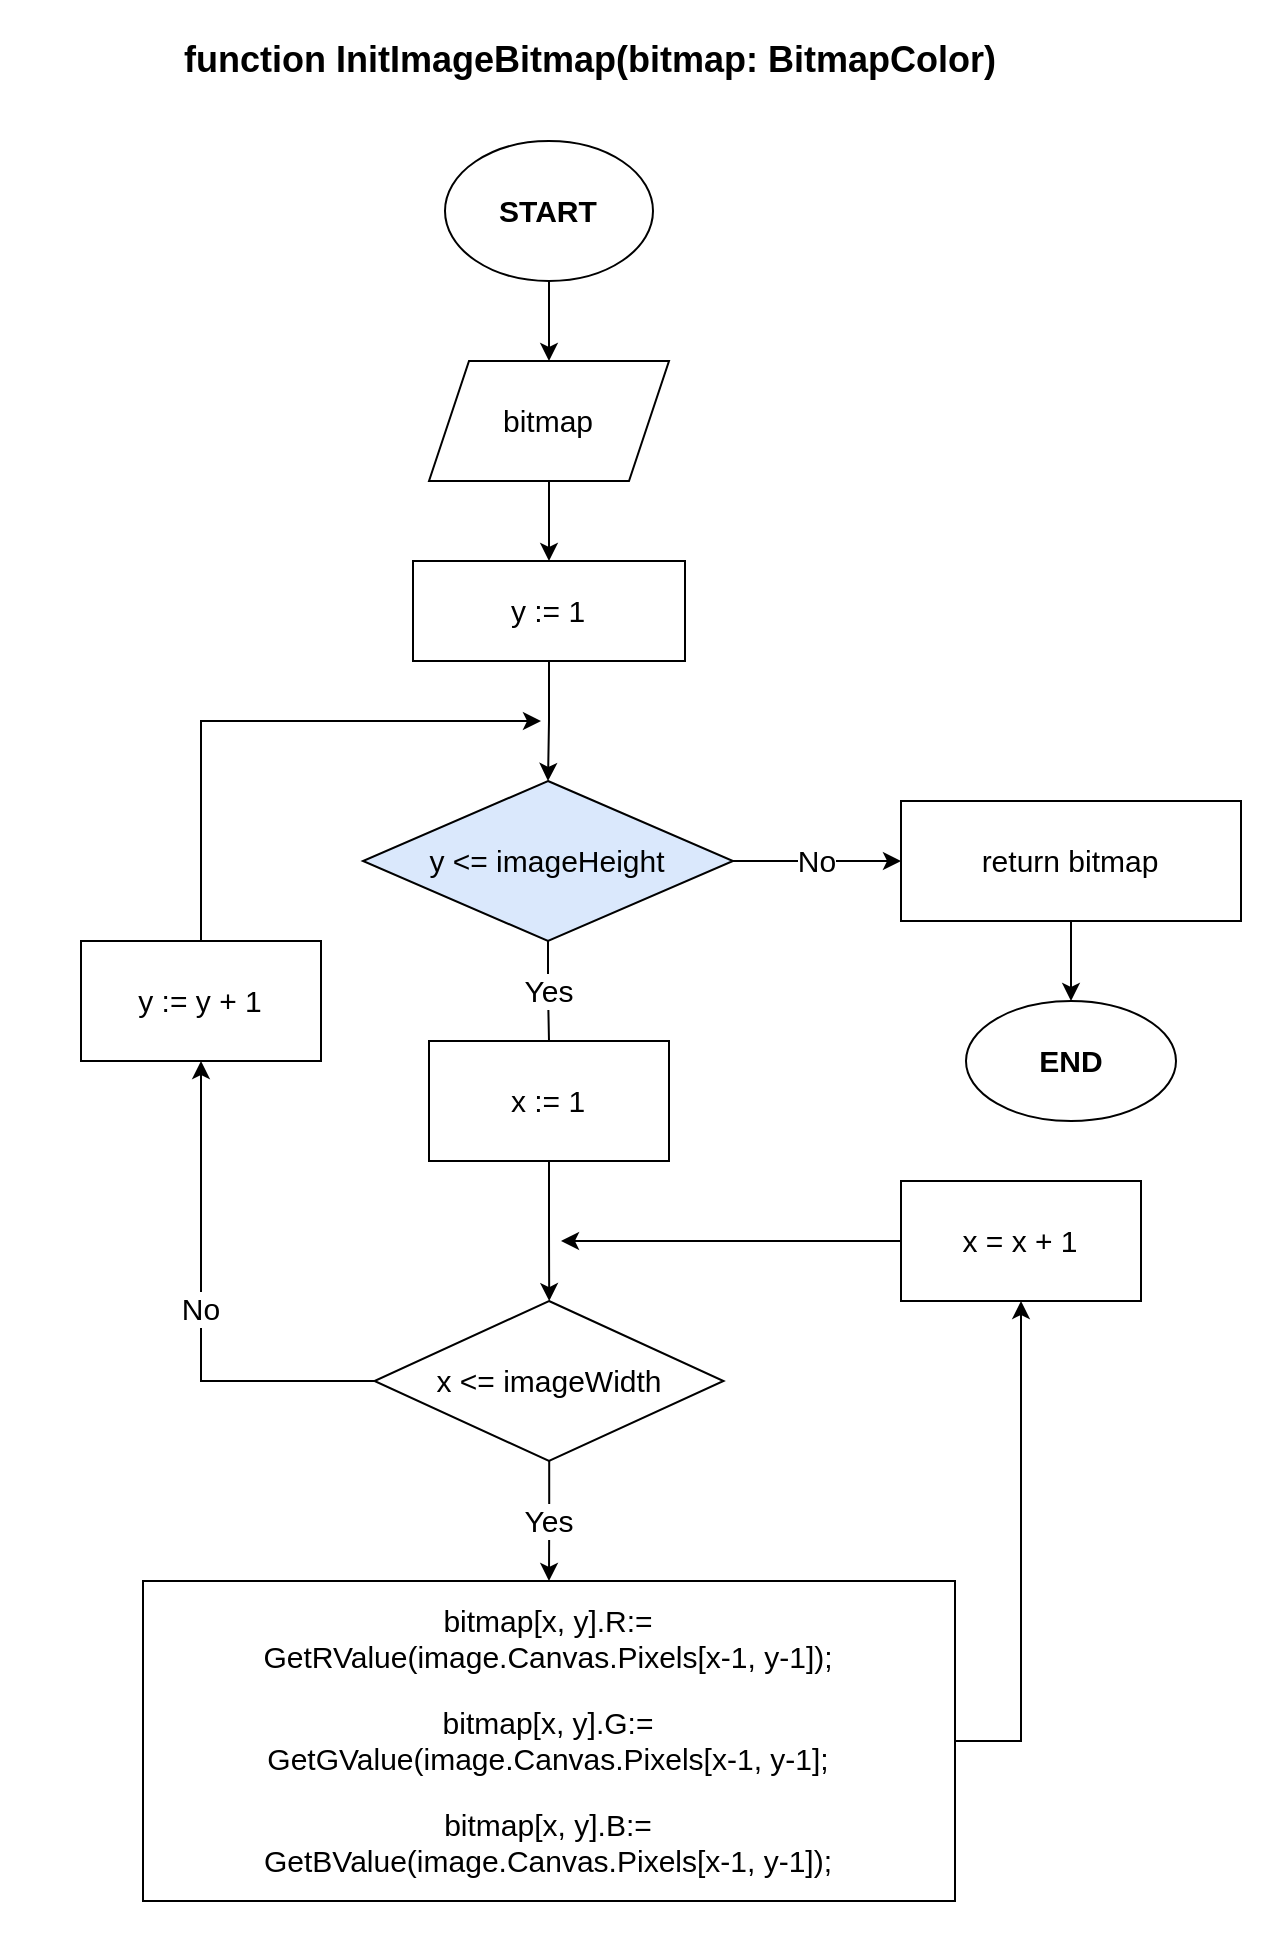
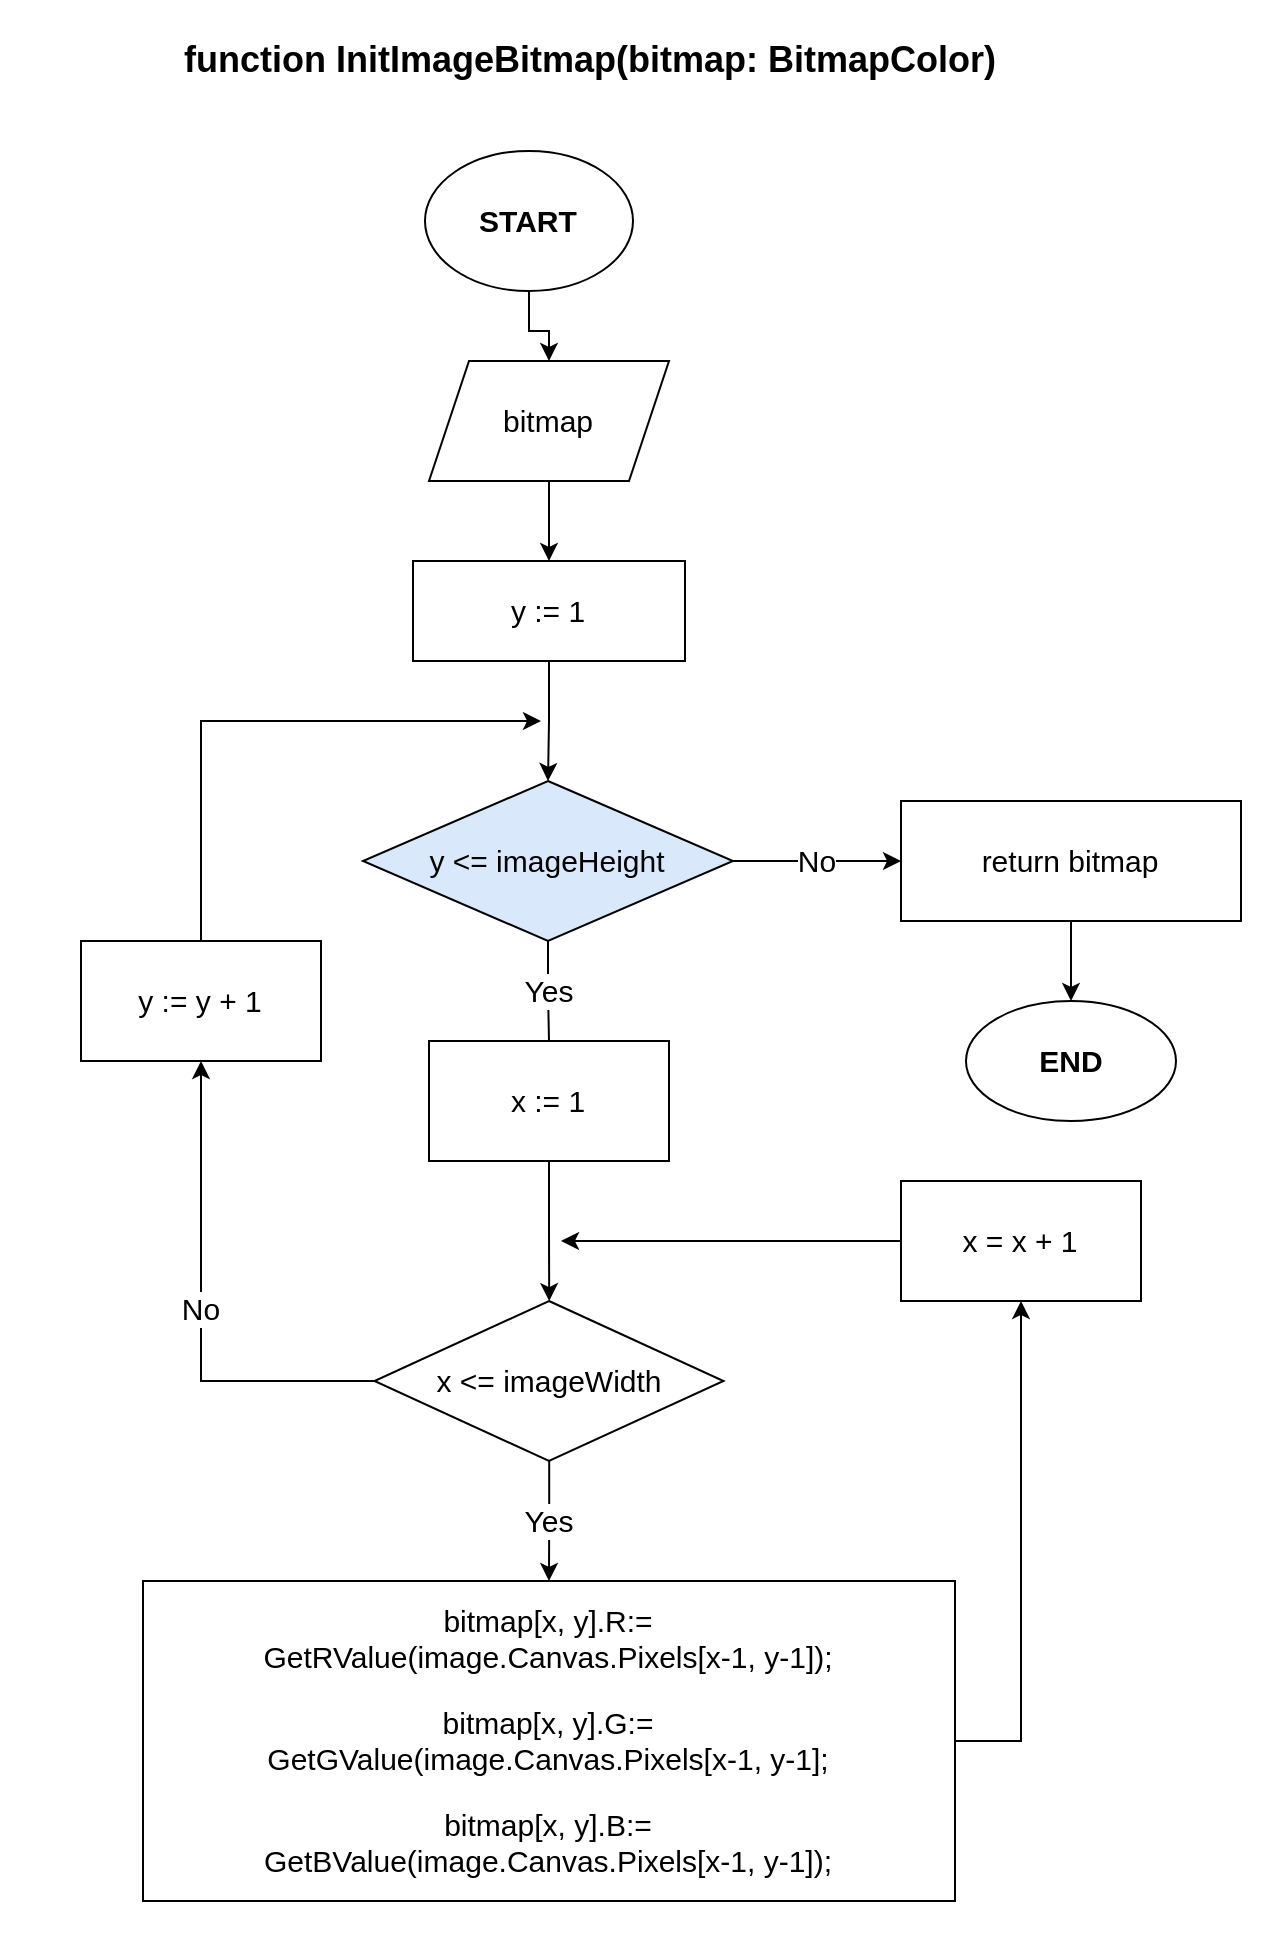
(549, 211) -> (529, 221)
